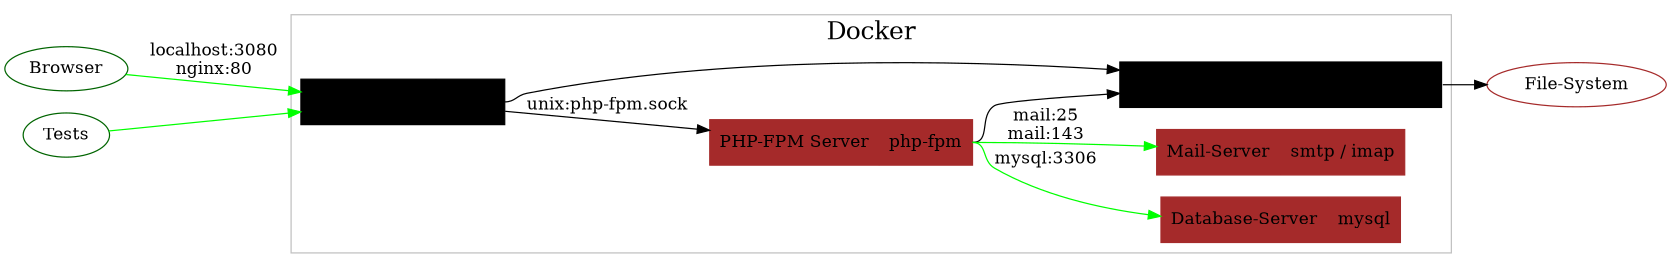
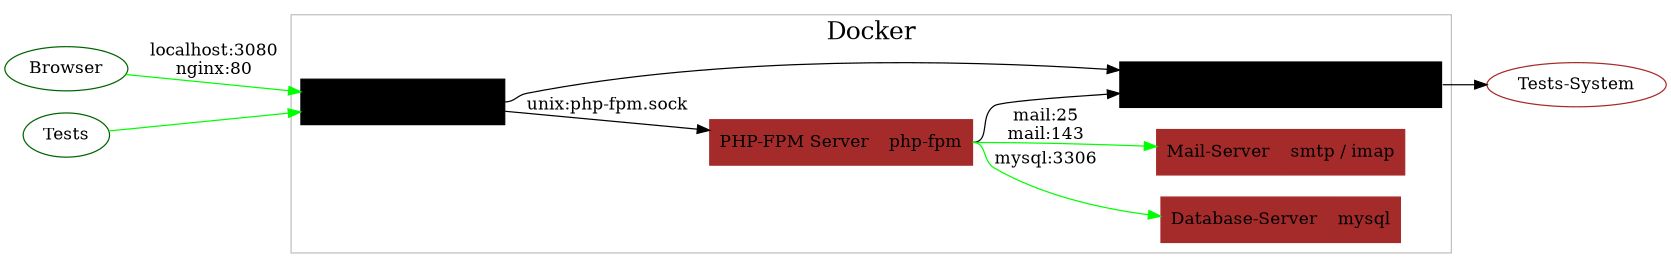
(1577, 85) -> (1577, 85)
